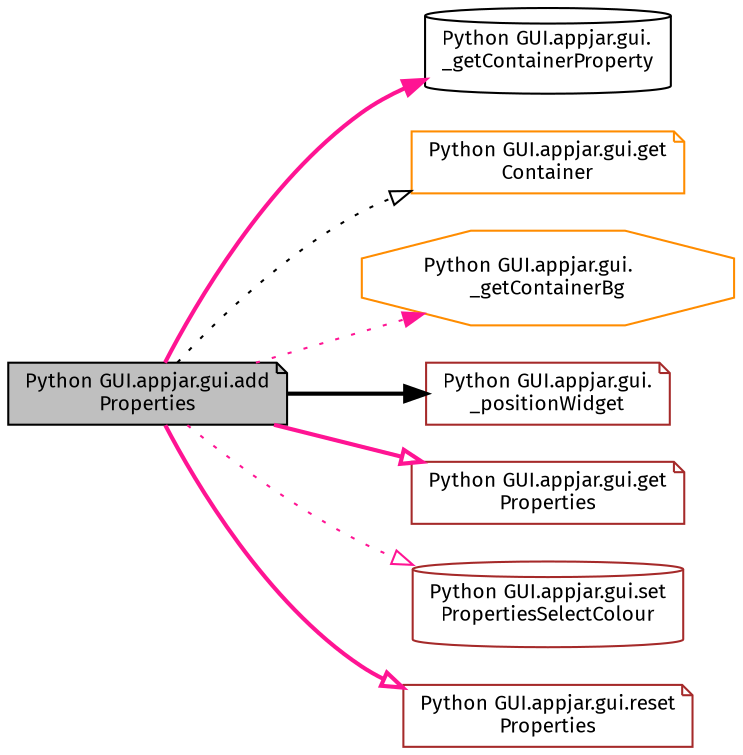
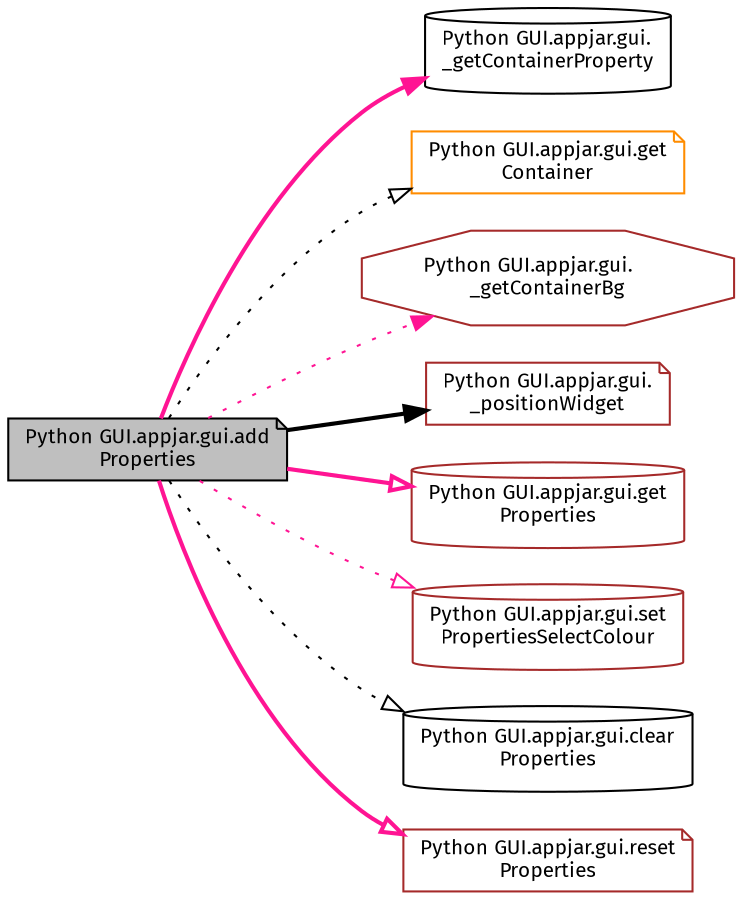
(548, 278) -> (548, 278)
(548, 493) -> (548, 505)
none -> (548, 749)
